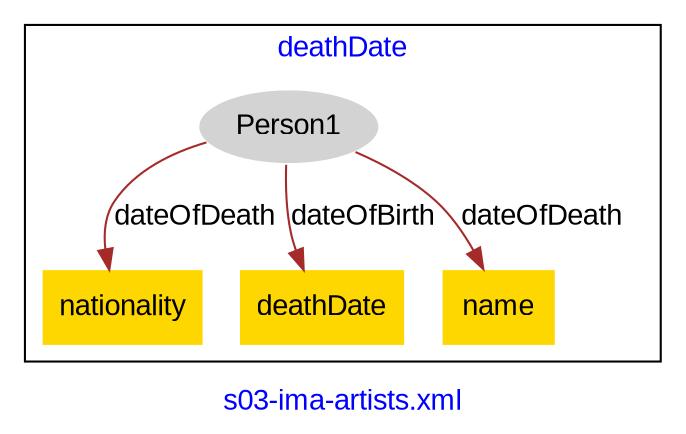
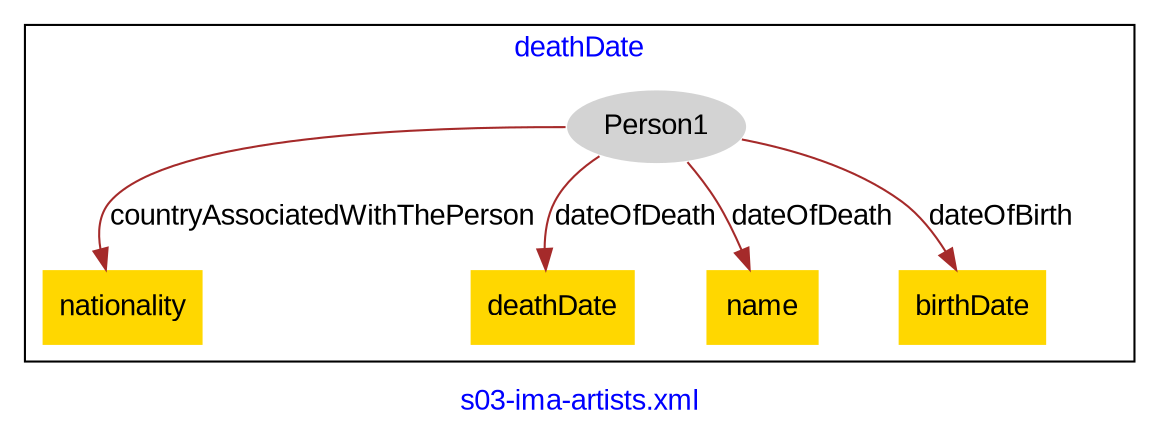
(195, 217) -> (323, 217)
(364, 217) -> (636, 217)
none -> (972, 308)
